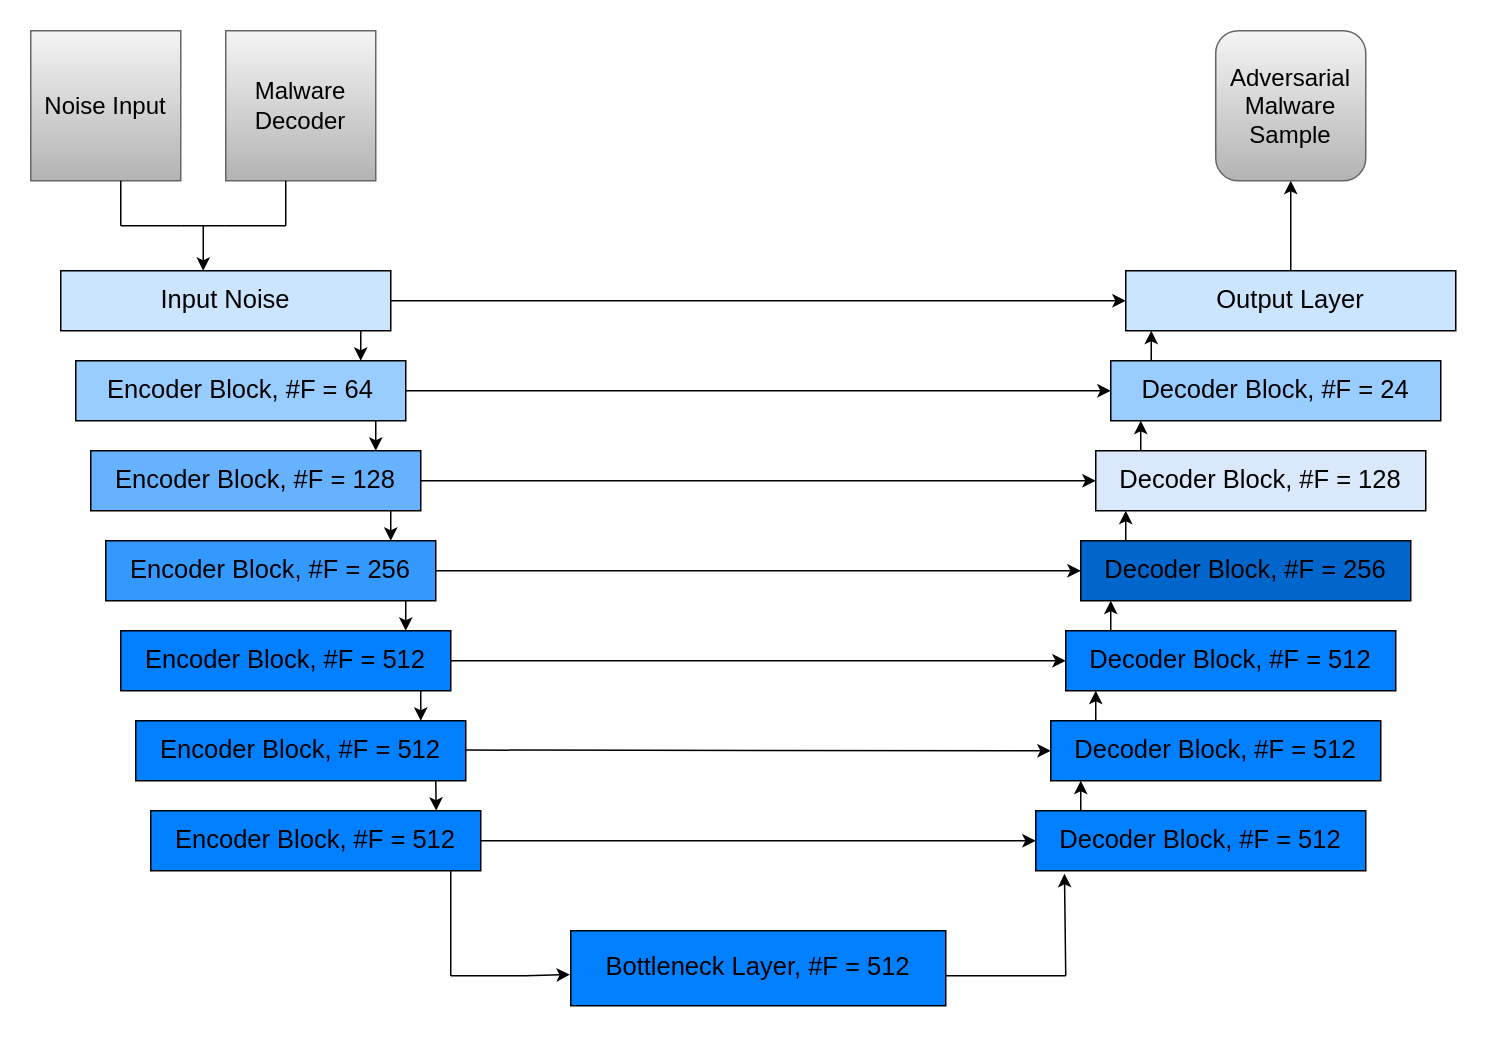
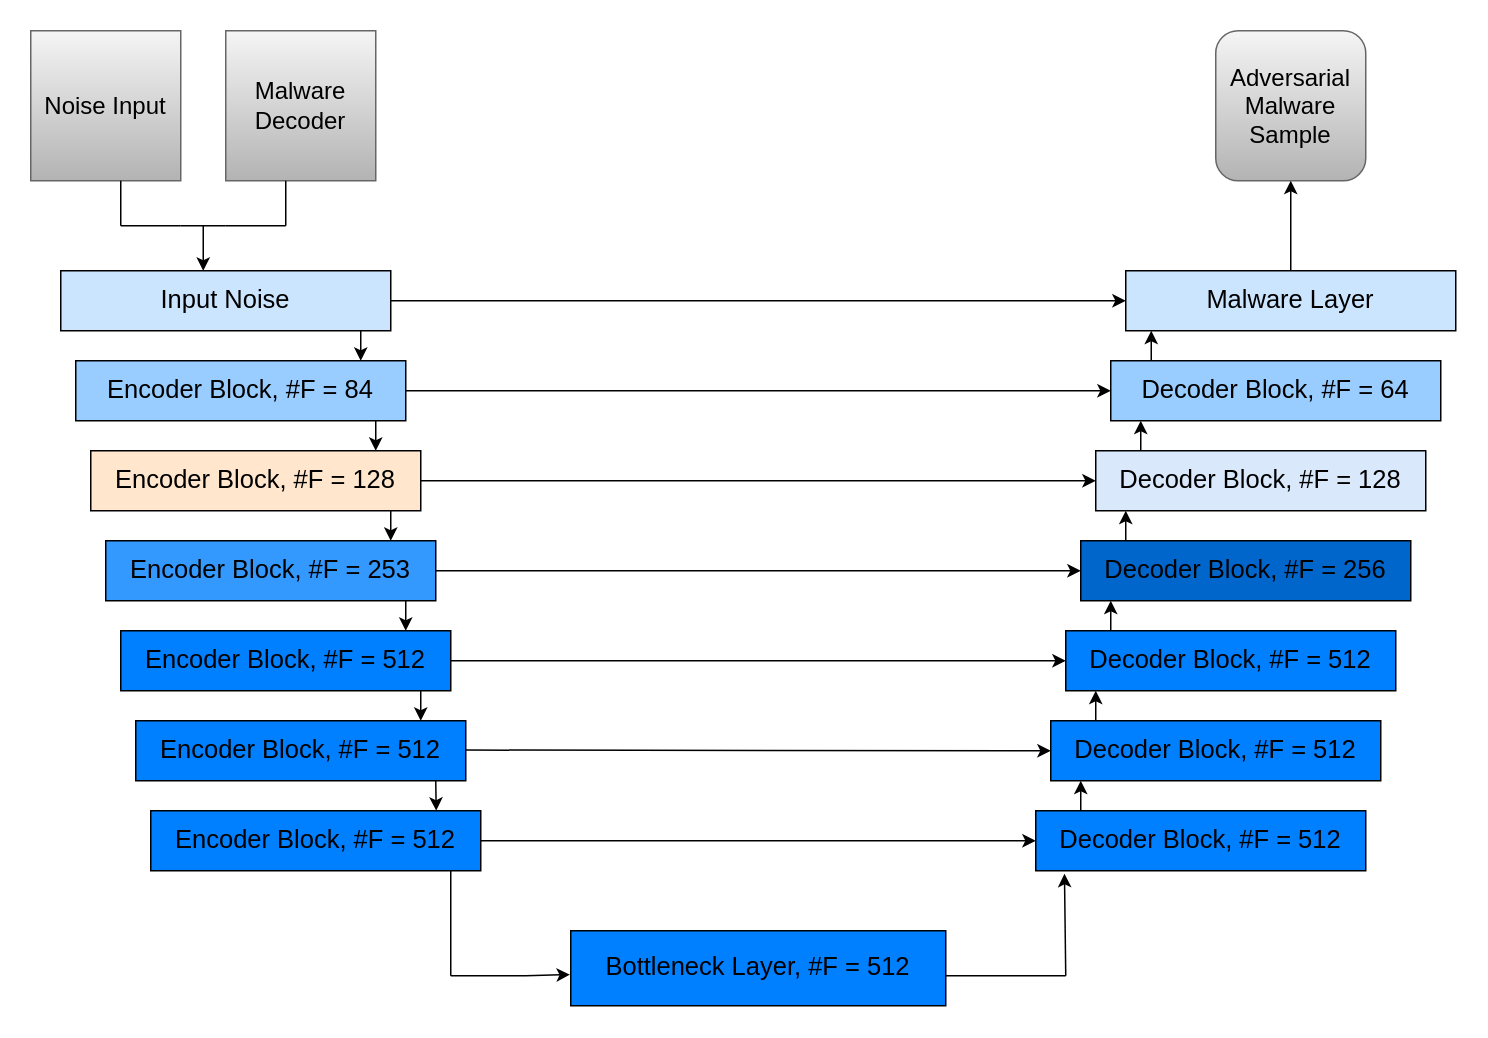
(1291, 301) -> (1291, 301)
(241, 391) -> (241, 391)
(1276, 391) -> (1276, 391)
(256, 481) -> (256, 481)
(271, 571) -> (271, 571)
